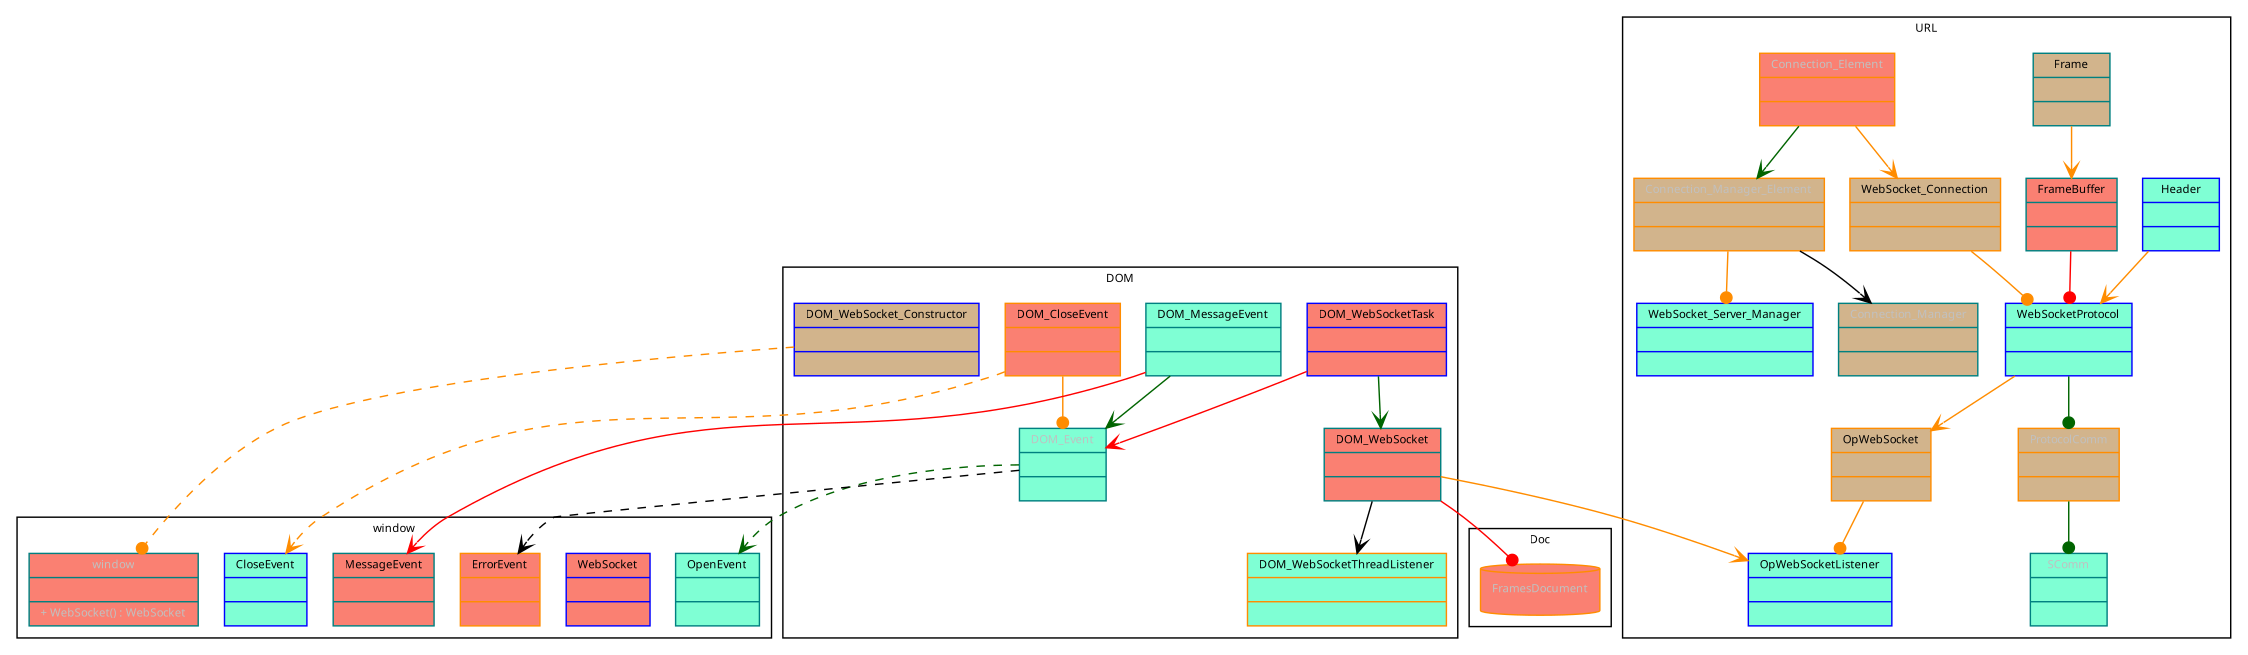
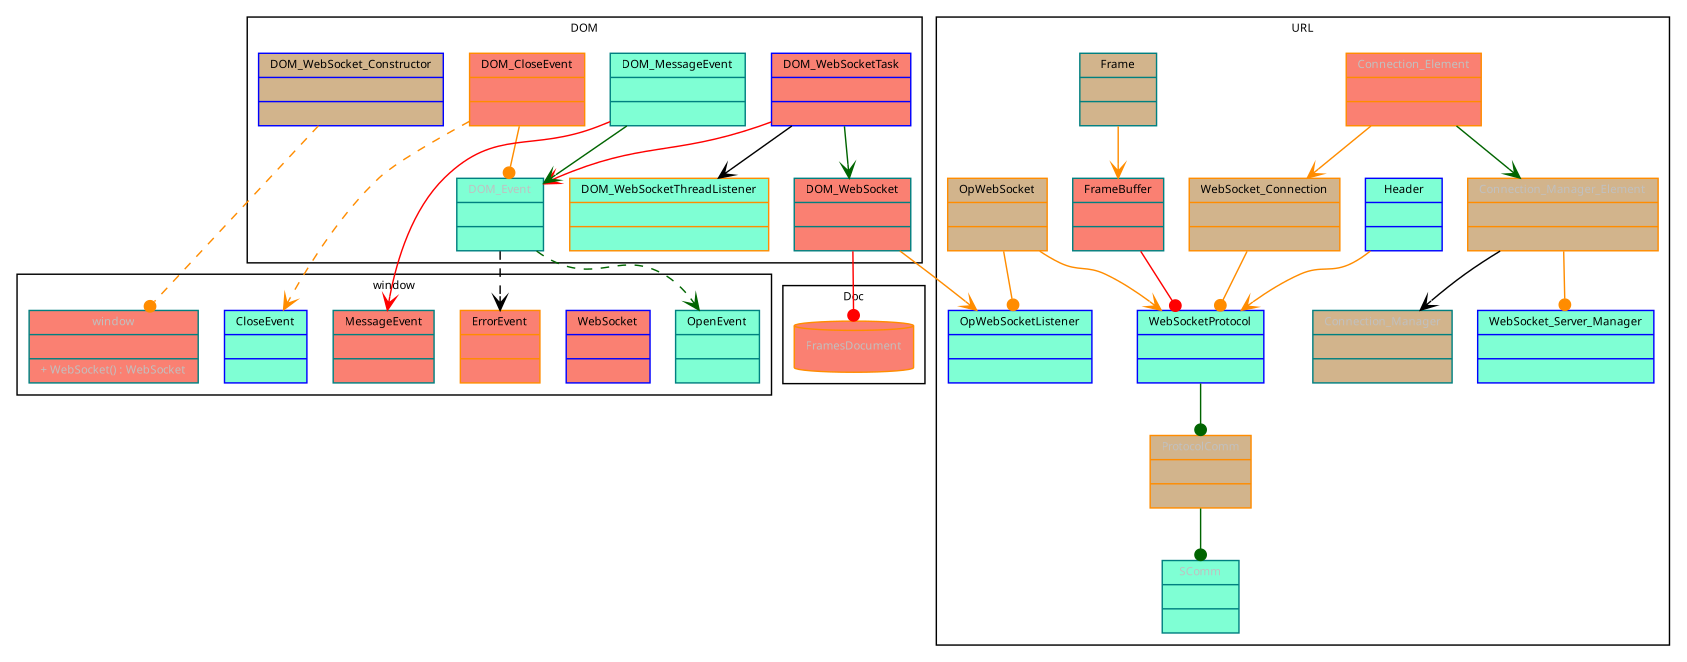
(1979, 399) -> (1097, 271)
(1367, 520) -> (761, 148)
